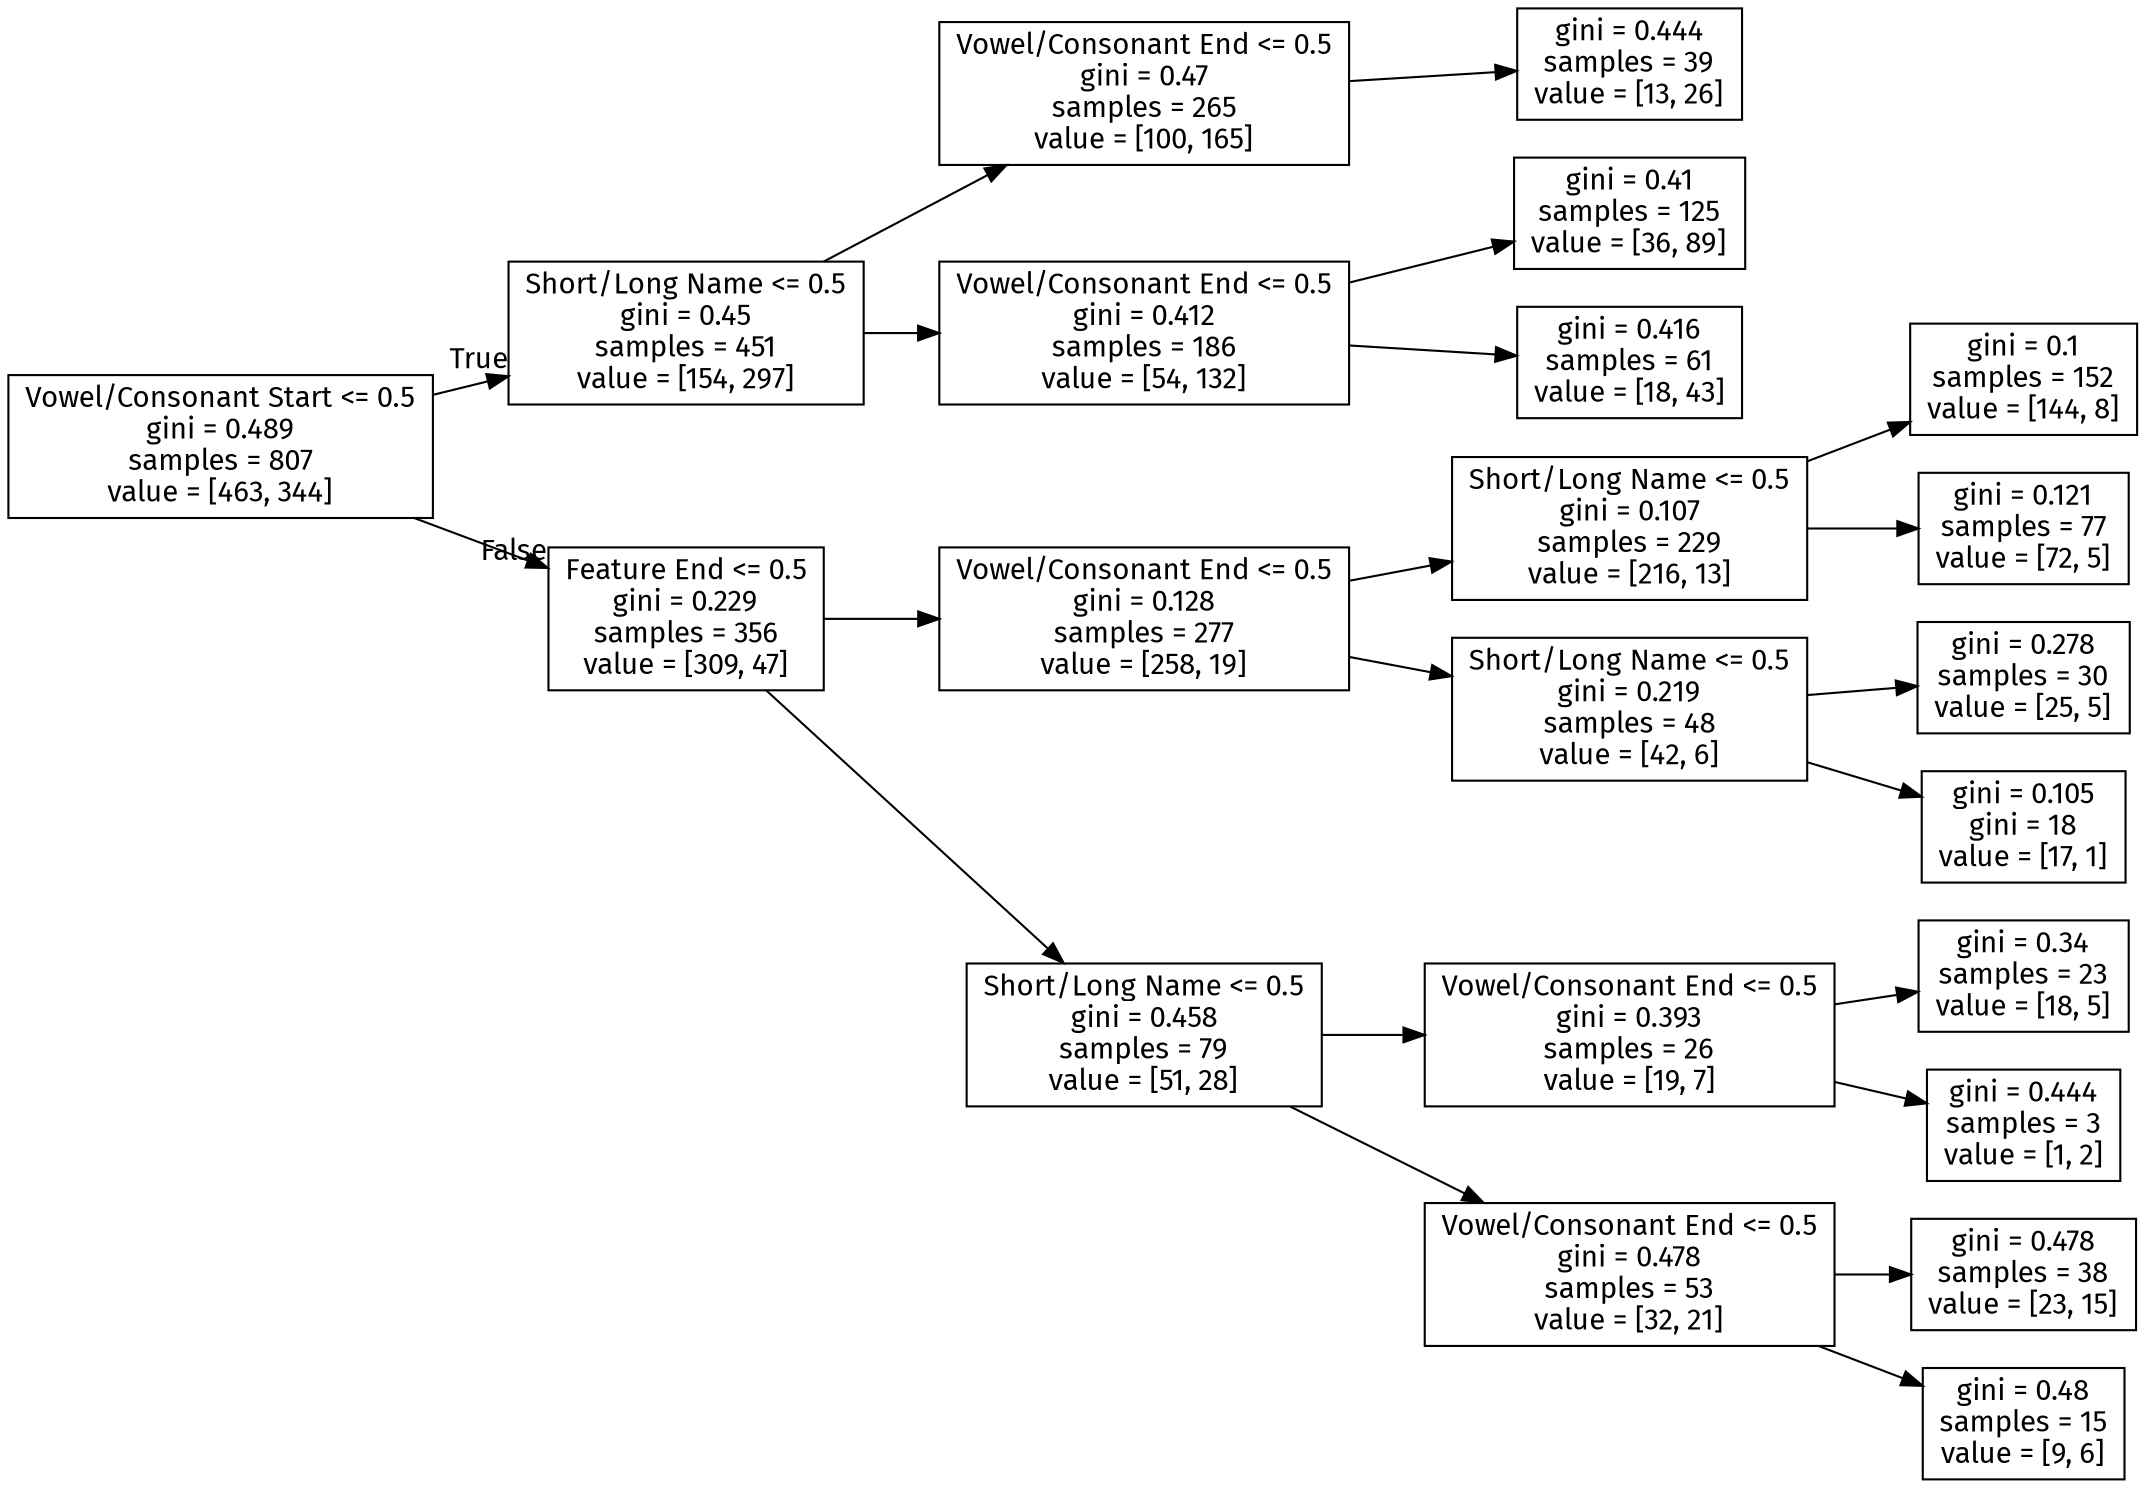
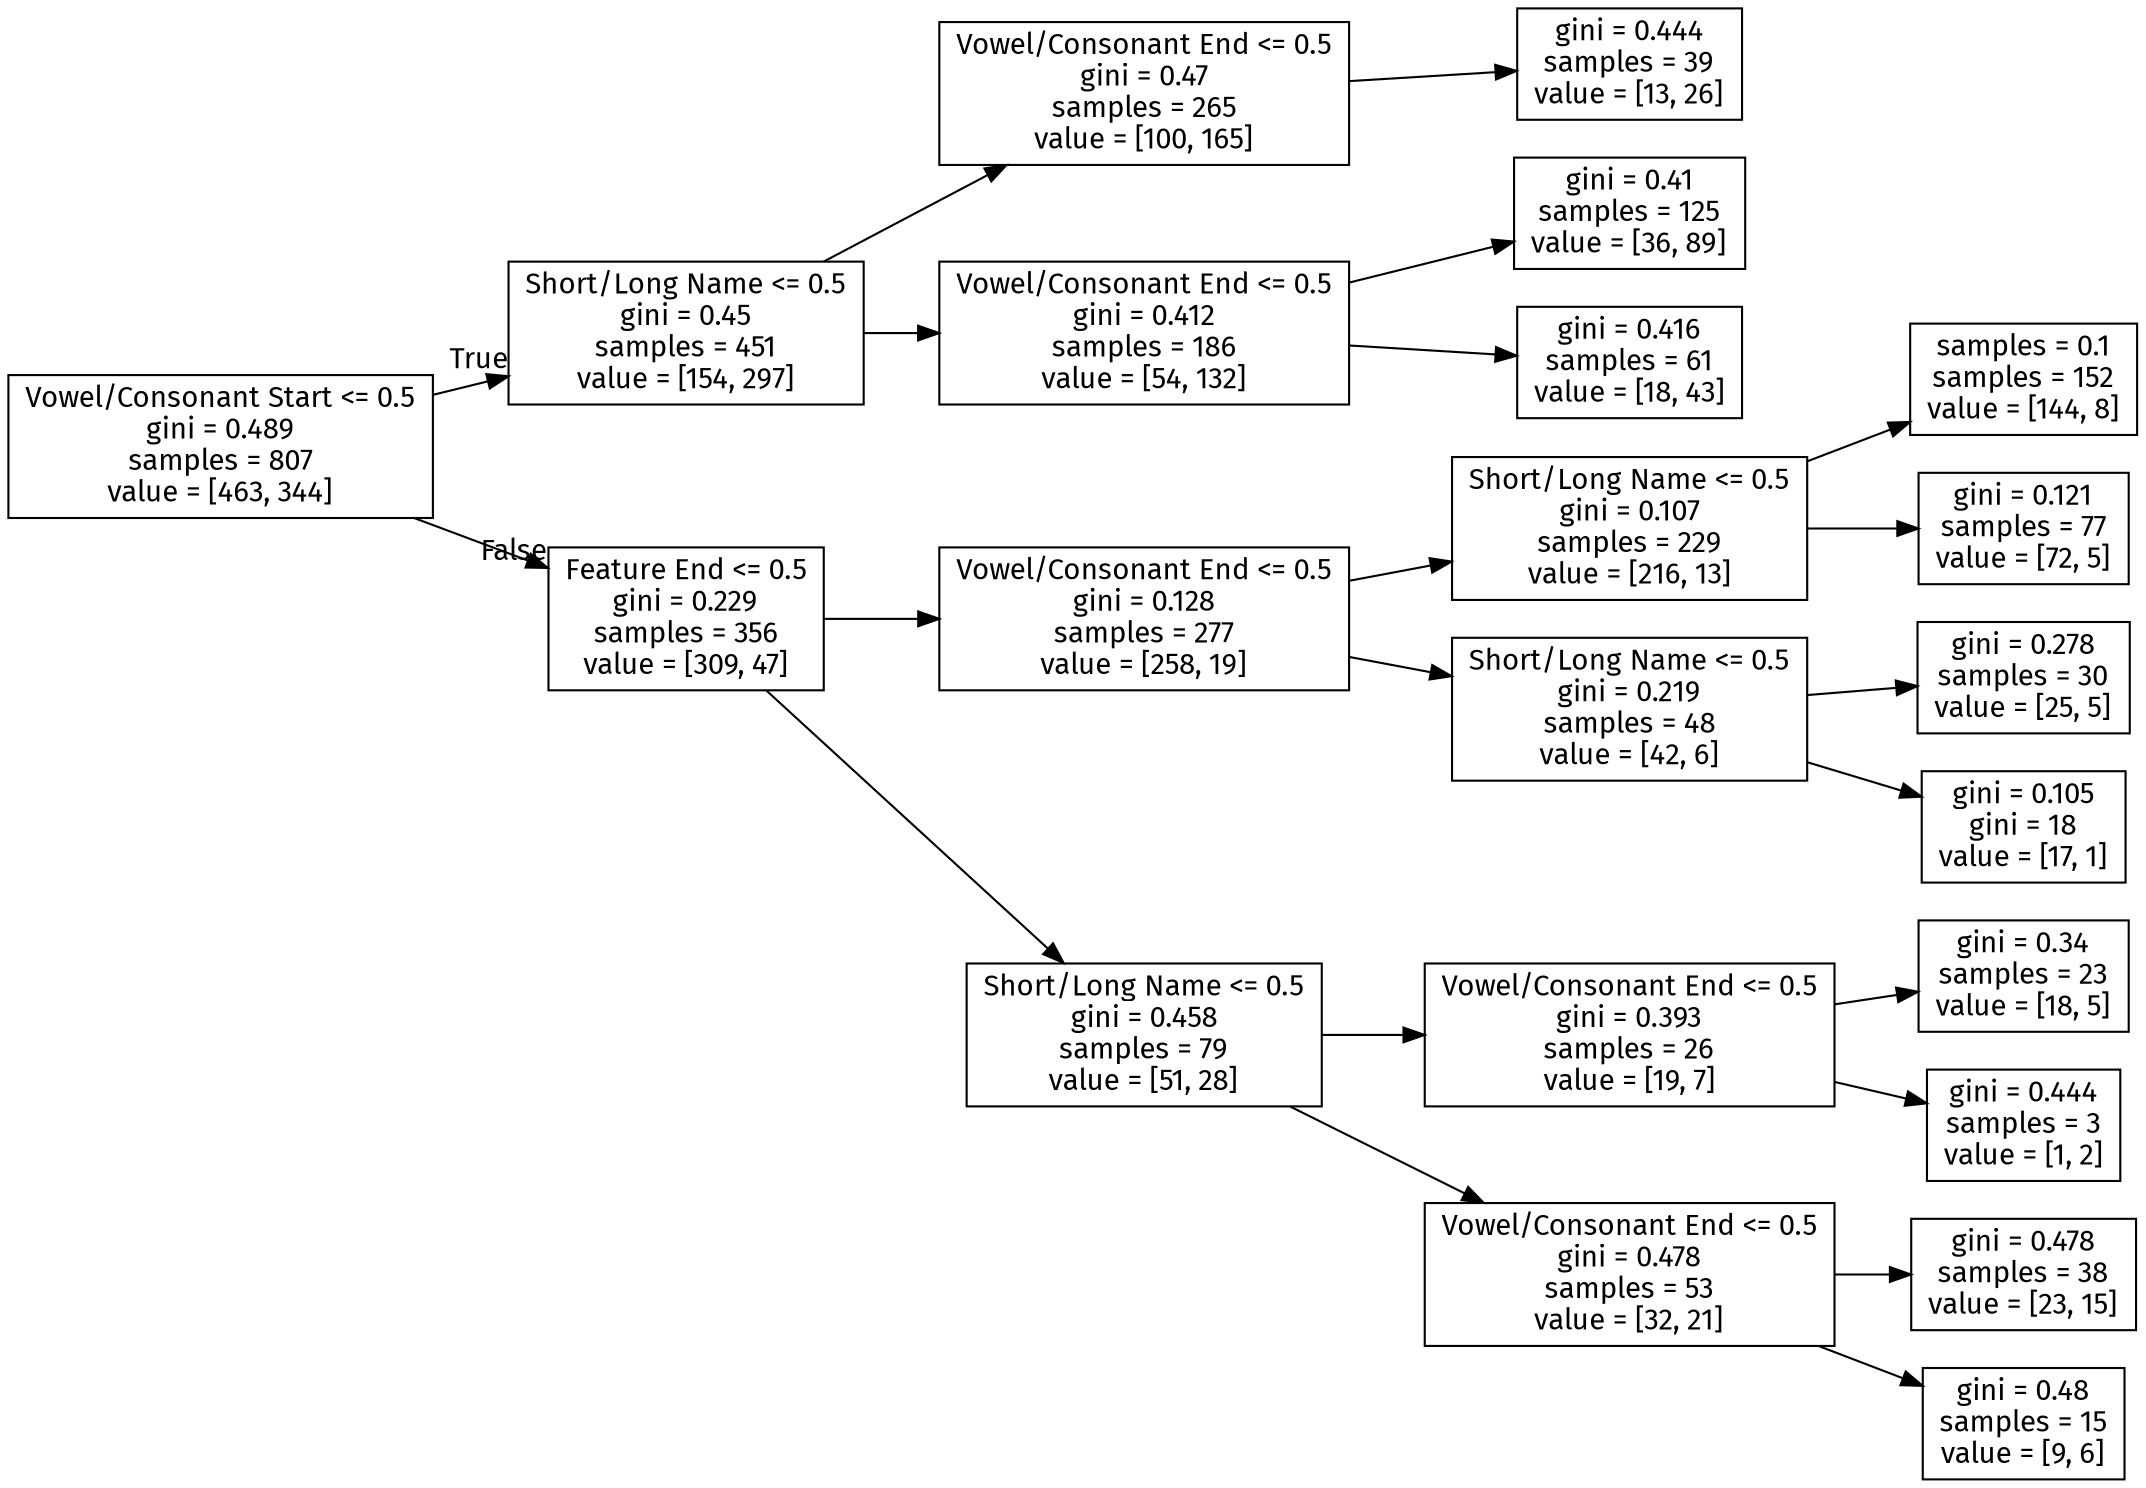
(2024, 379) -> (2024, 379)
